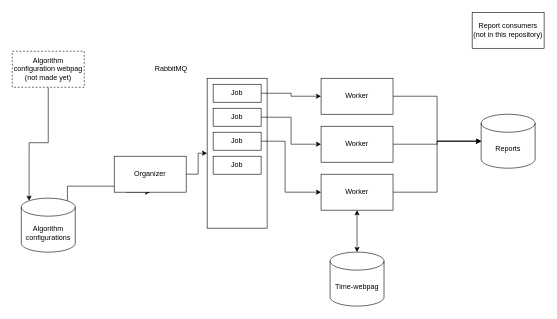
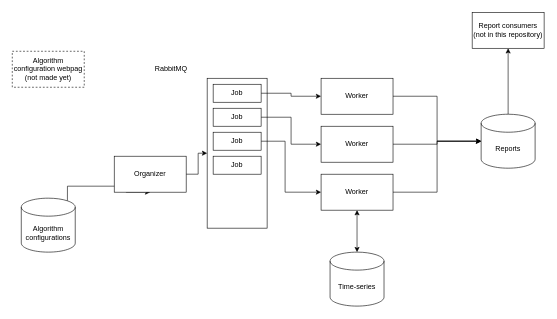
none -> (509, 53)
(48, 143) -> none
(357, 287) -> (357, 287)
